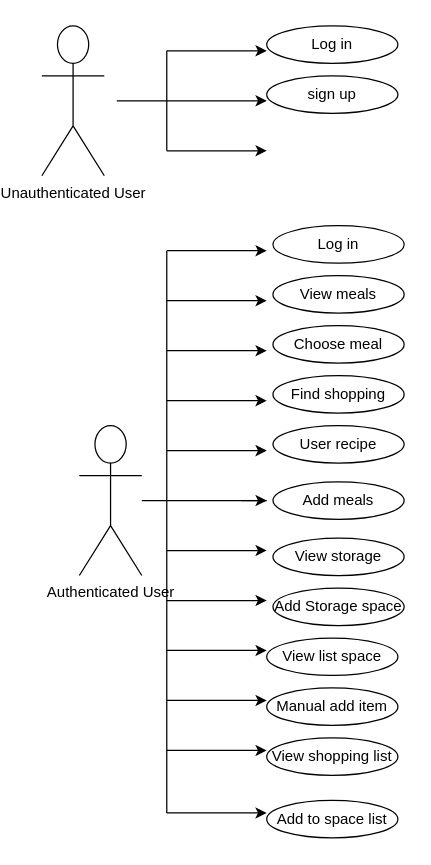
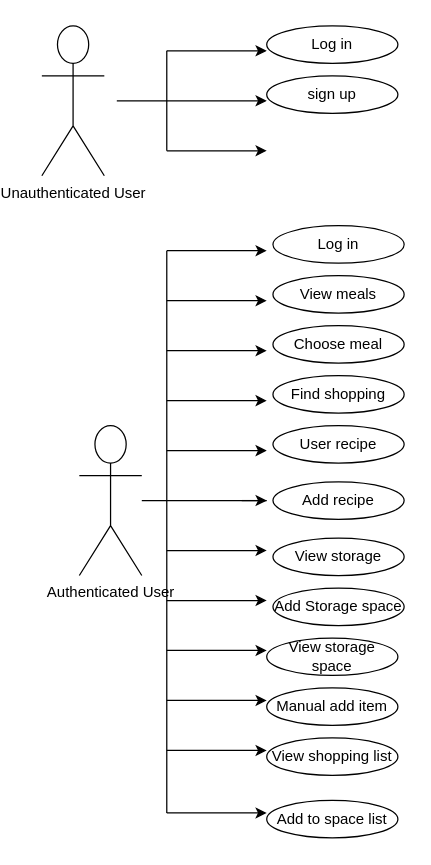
(339, 501) -> (339, 501)
(333, 657) -> (333, 657)
